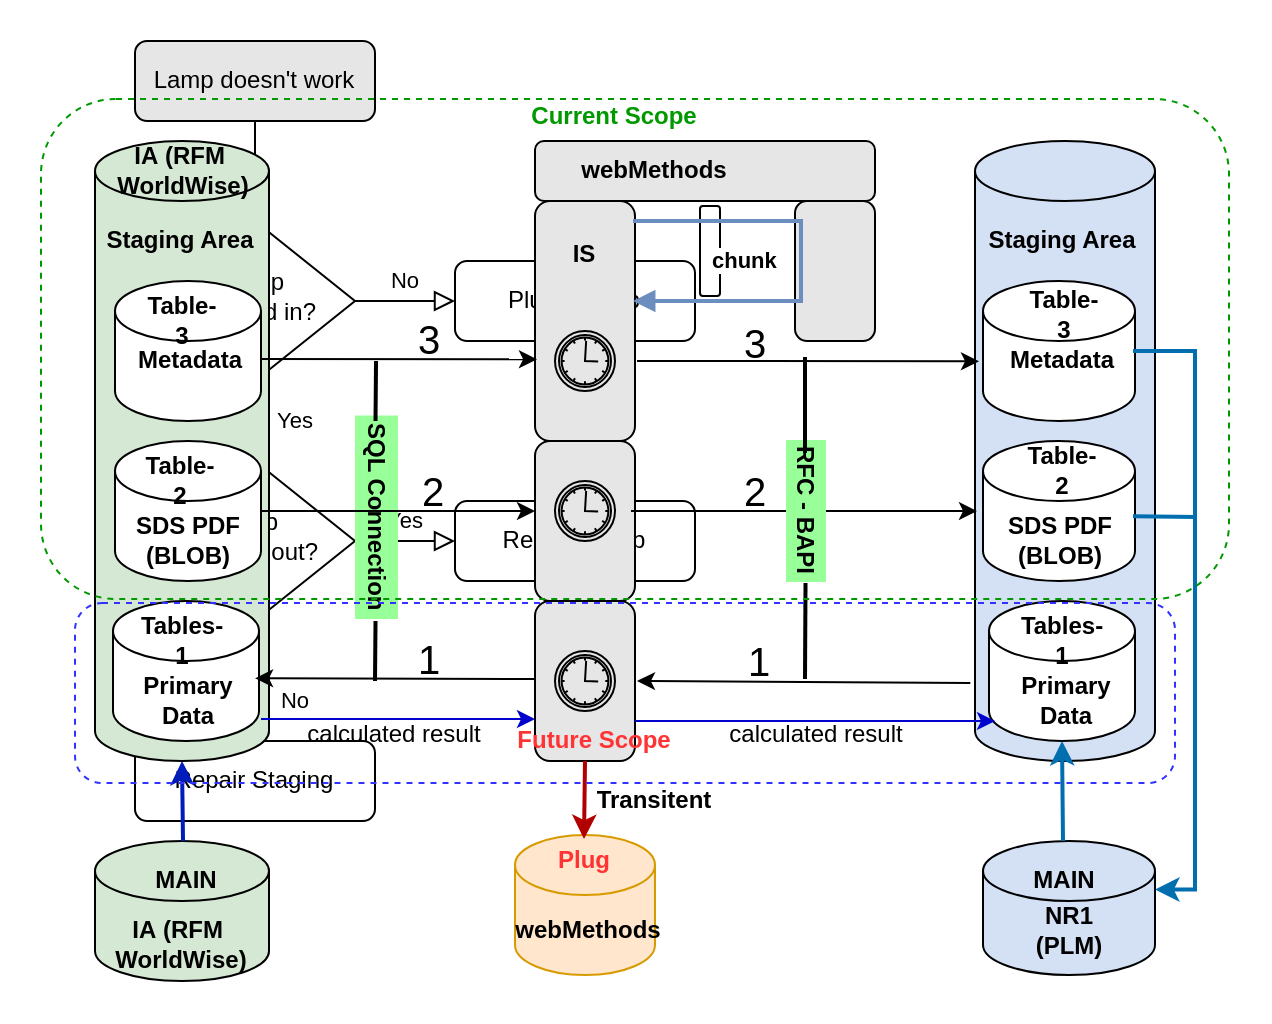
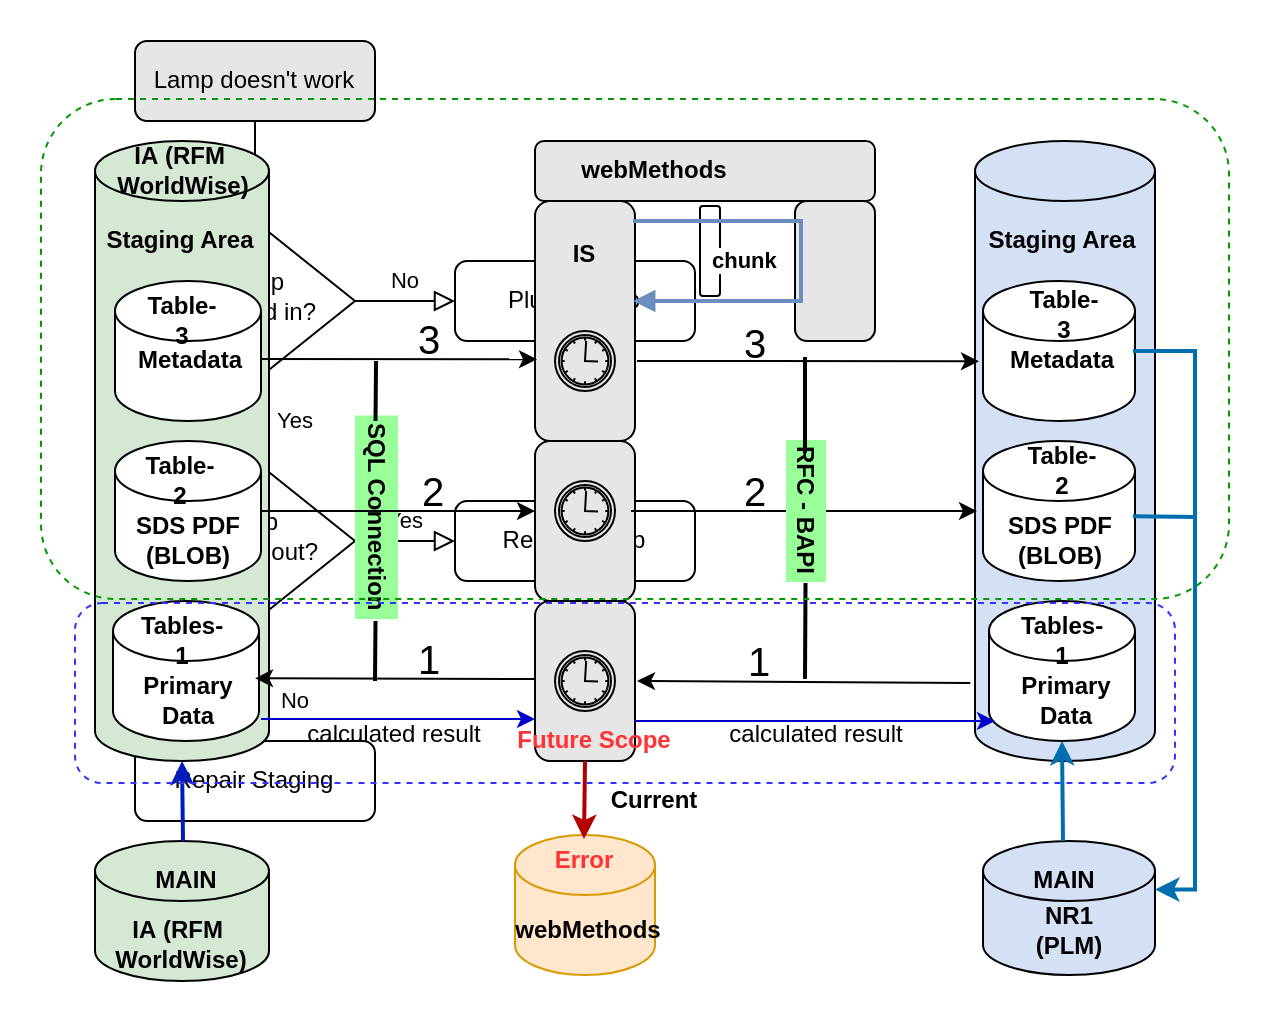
(615, 117) -> none
(655, 801) -> (655, 801)
(585, 861) -> (585, 861)
